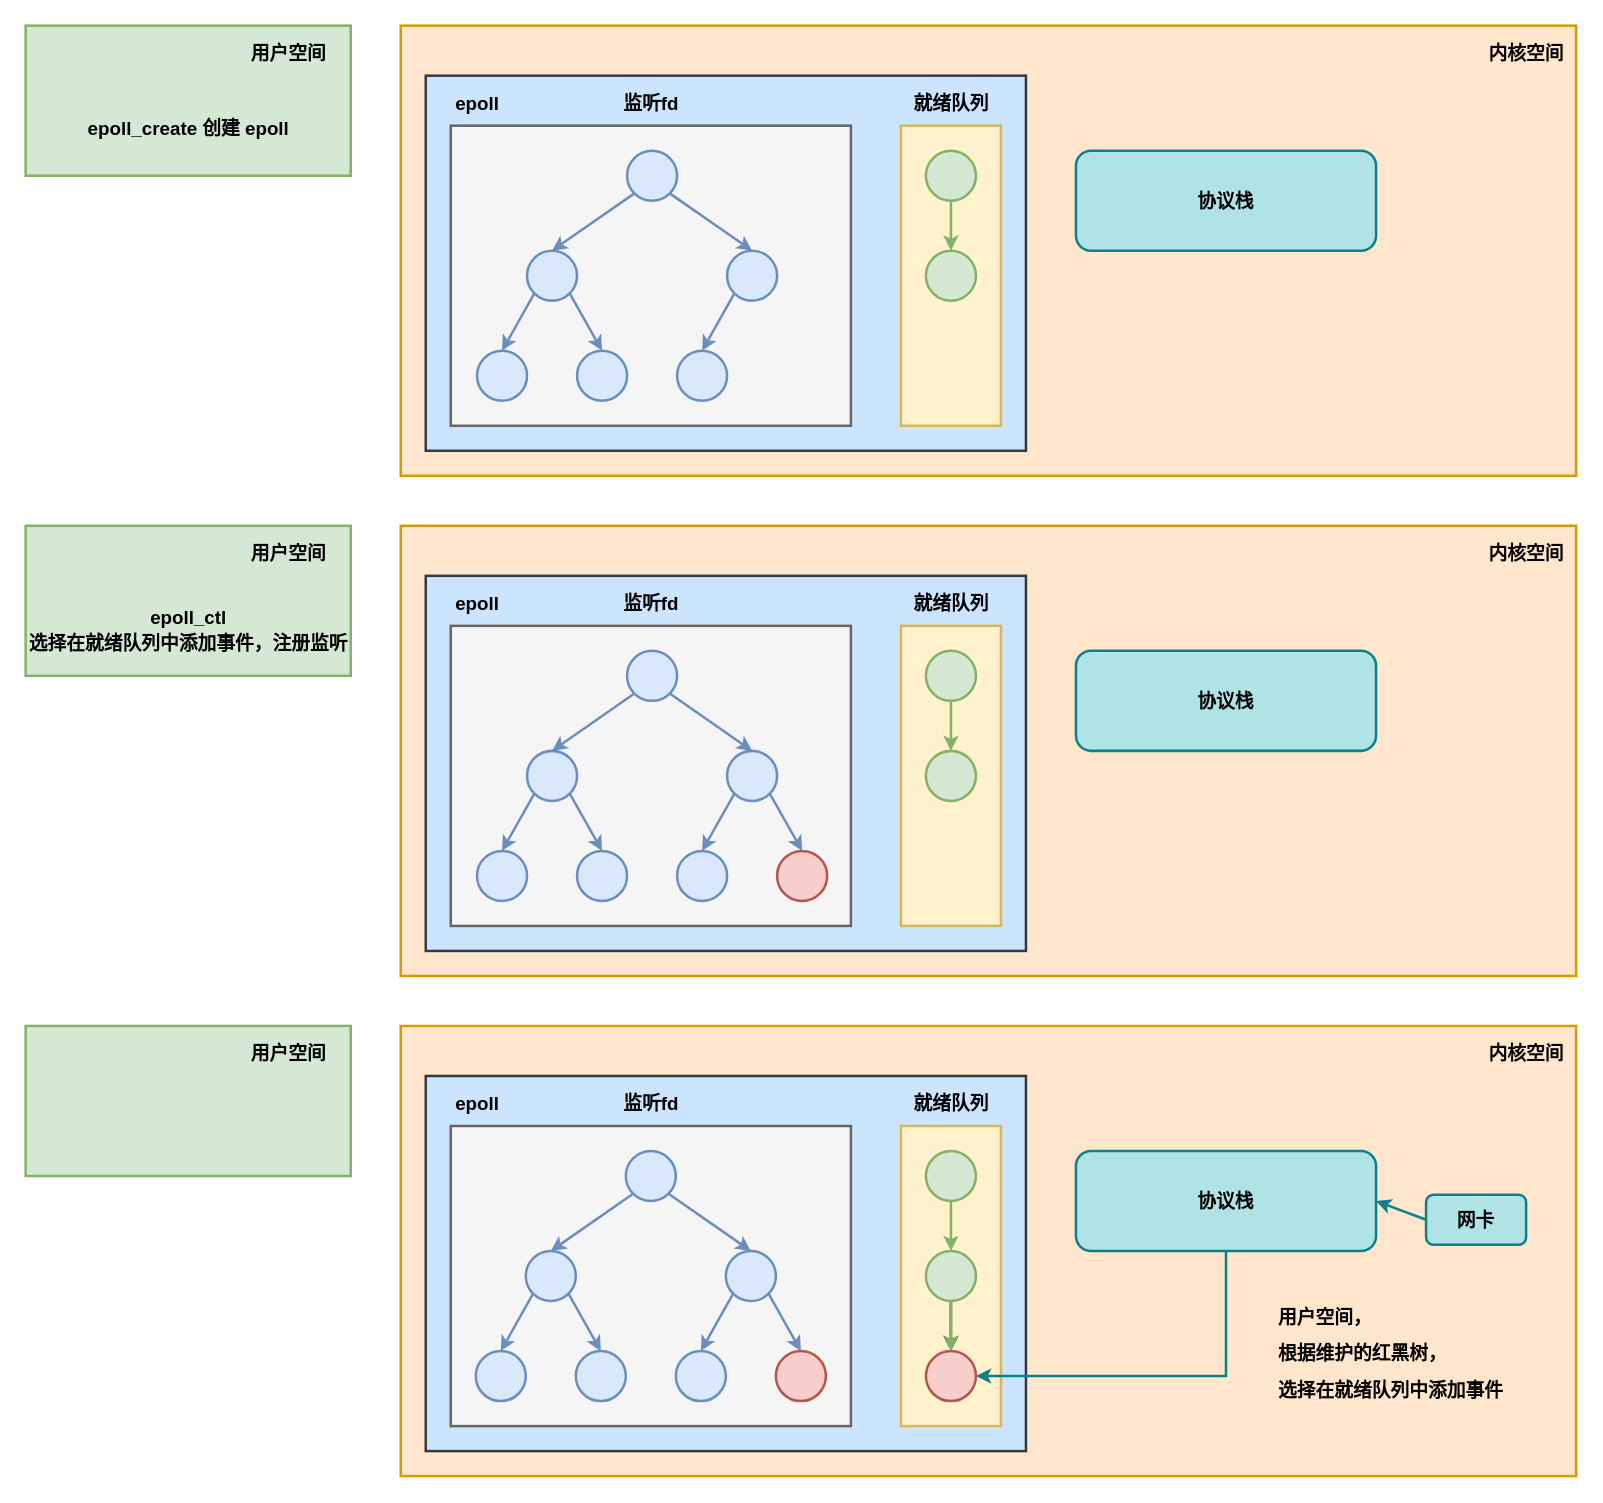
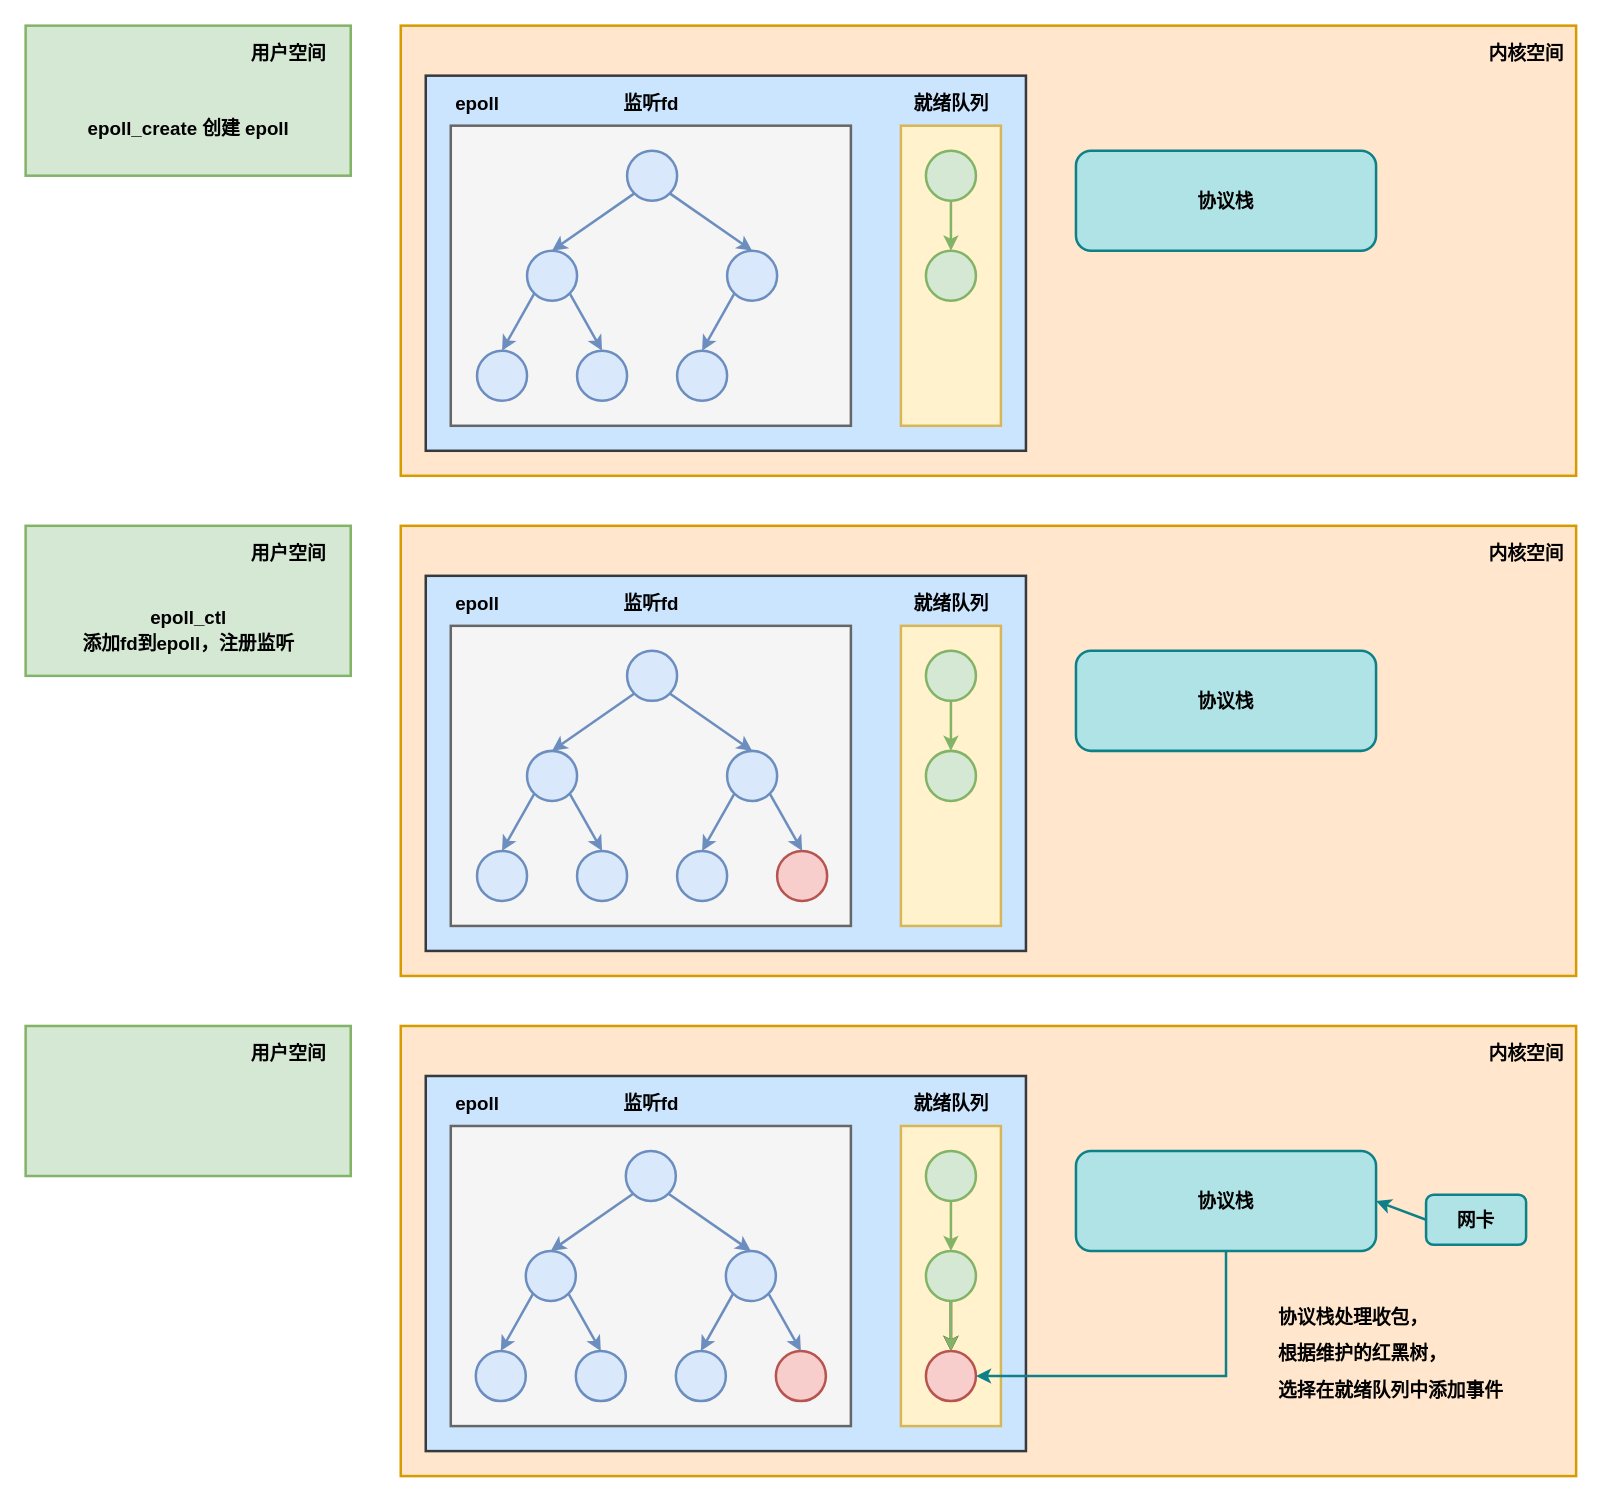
(189, 626) -> (189, 626)
(1458, 1351) -> (1458, 1351)
